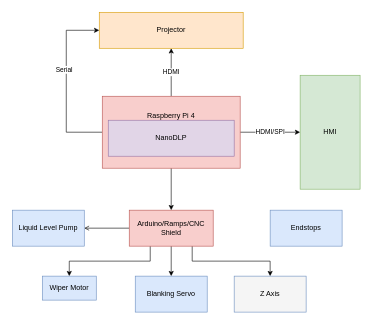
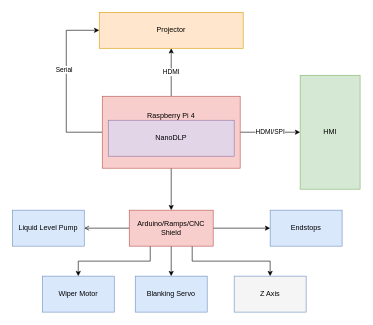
none -> (264, 228)
(69, 288) -> (78, 294)
